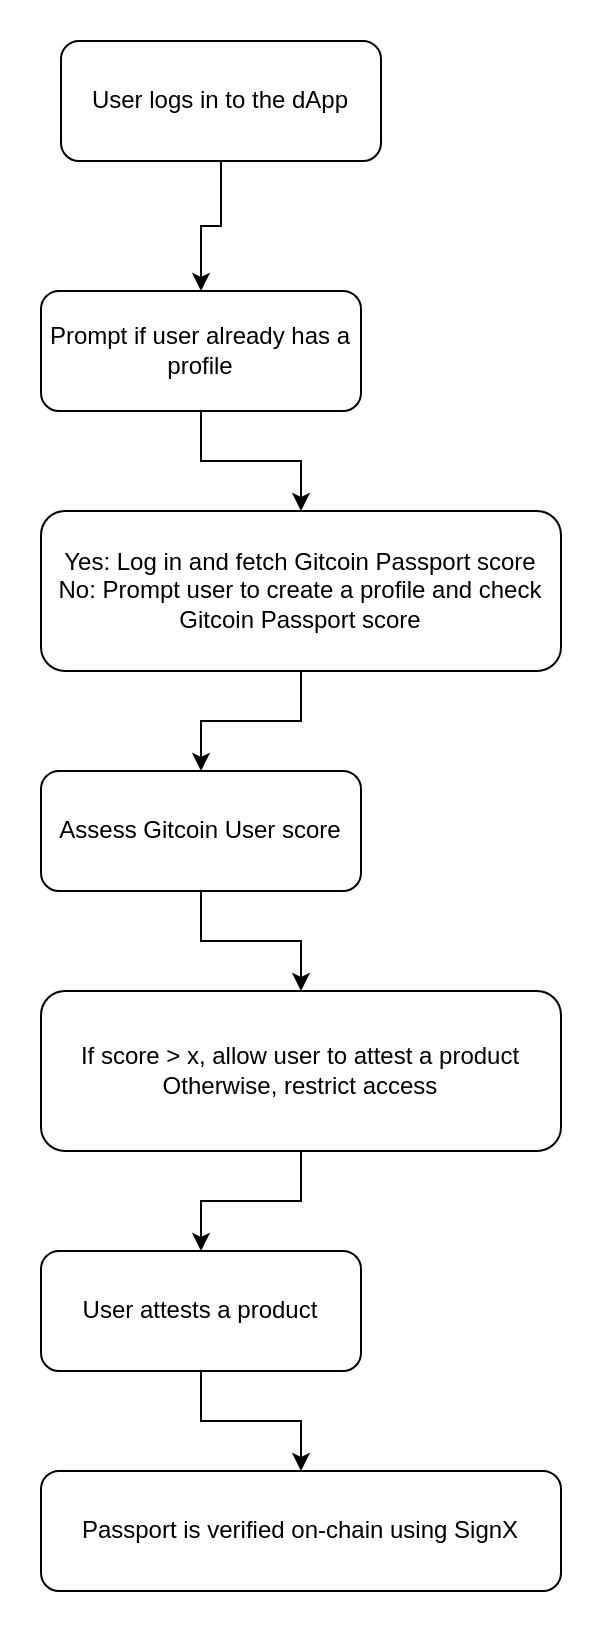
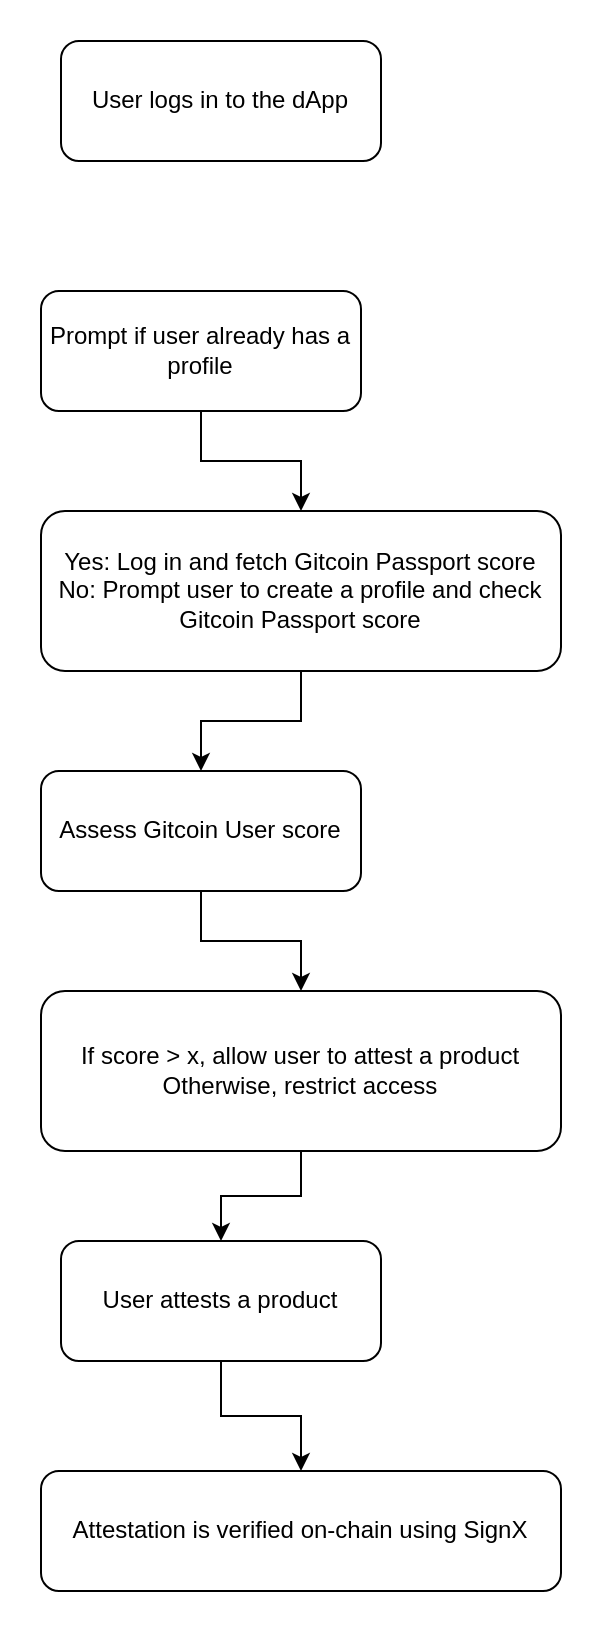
(218, 226) -> none
(201, 1311) -> (221, 1301)
(301, 1531) -> (301, 1531)
